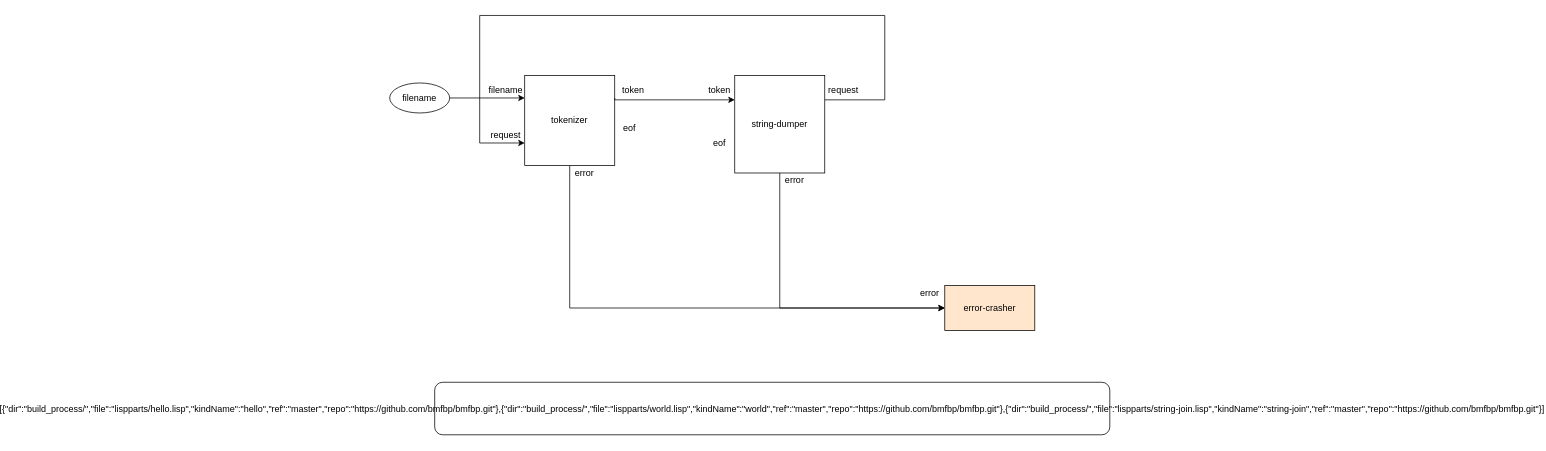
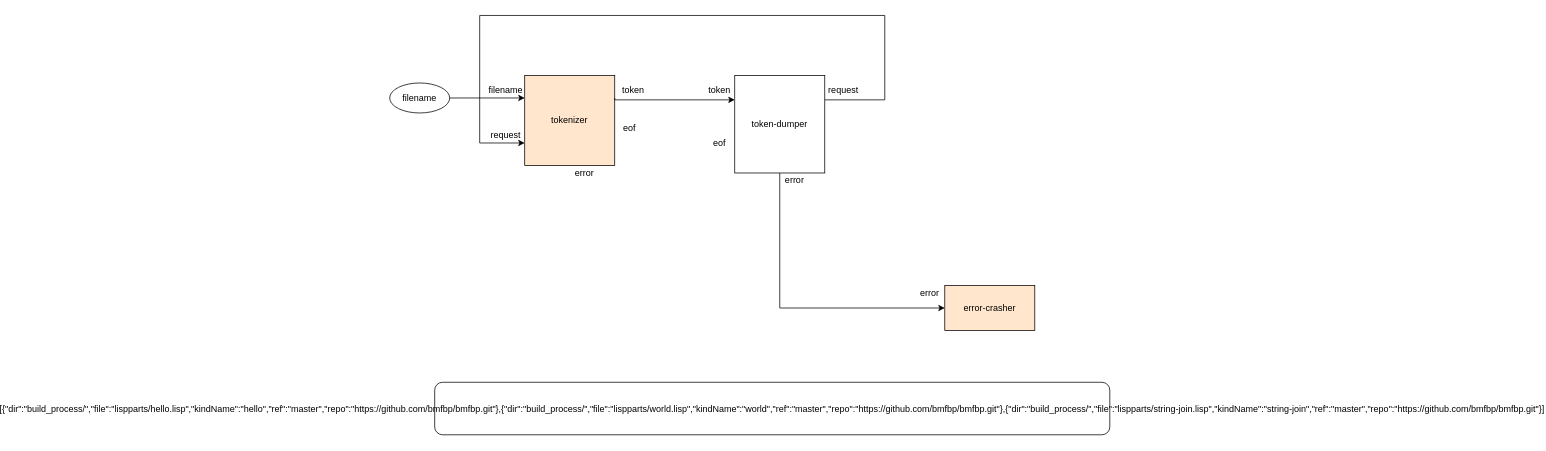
(570, 120) -> (570, 120)
(780, 124) -> (780, 124)
(603, 308) -> none
